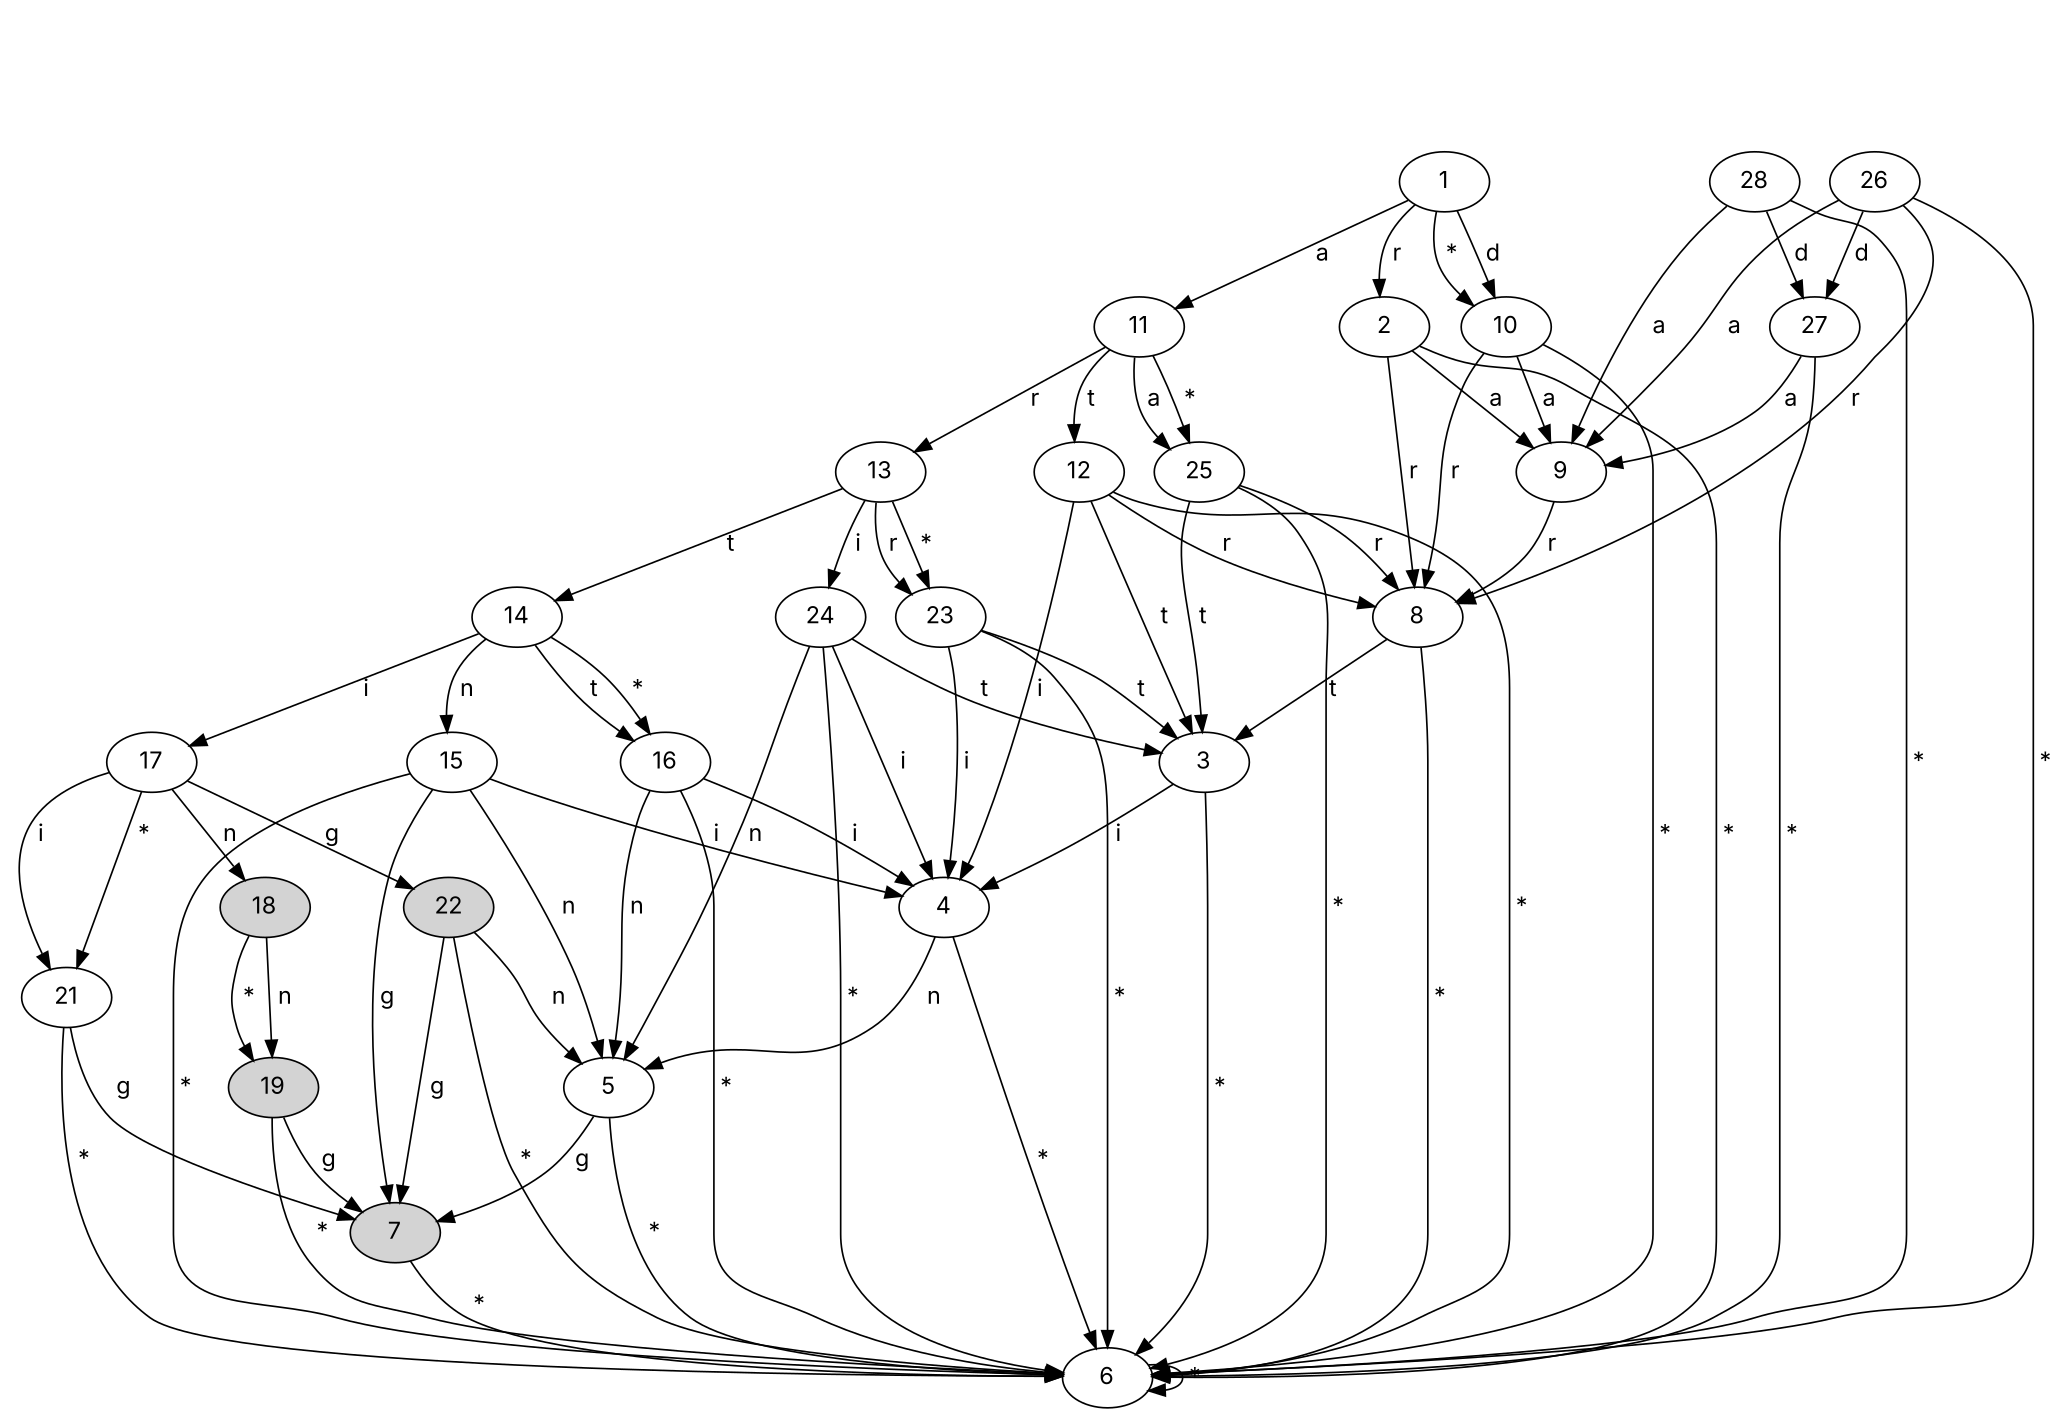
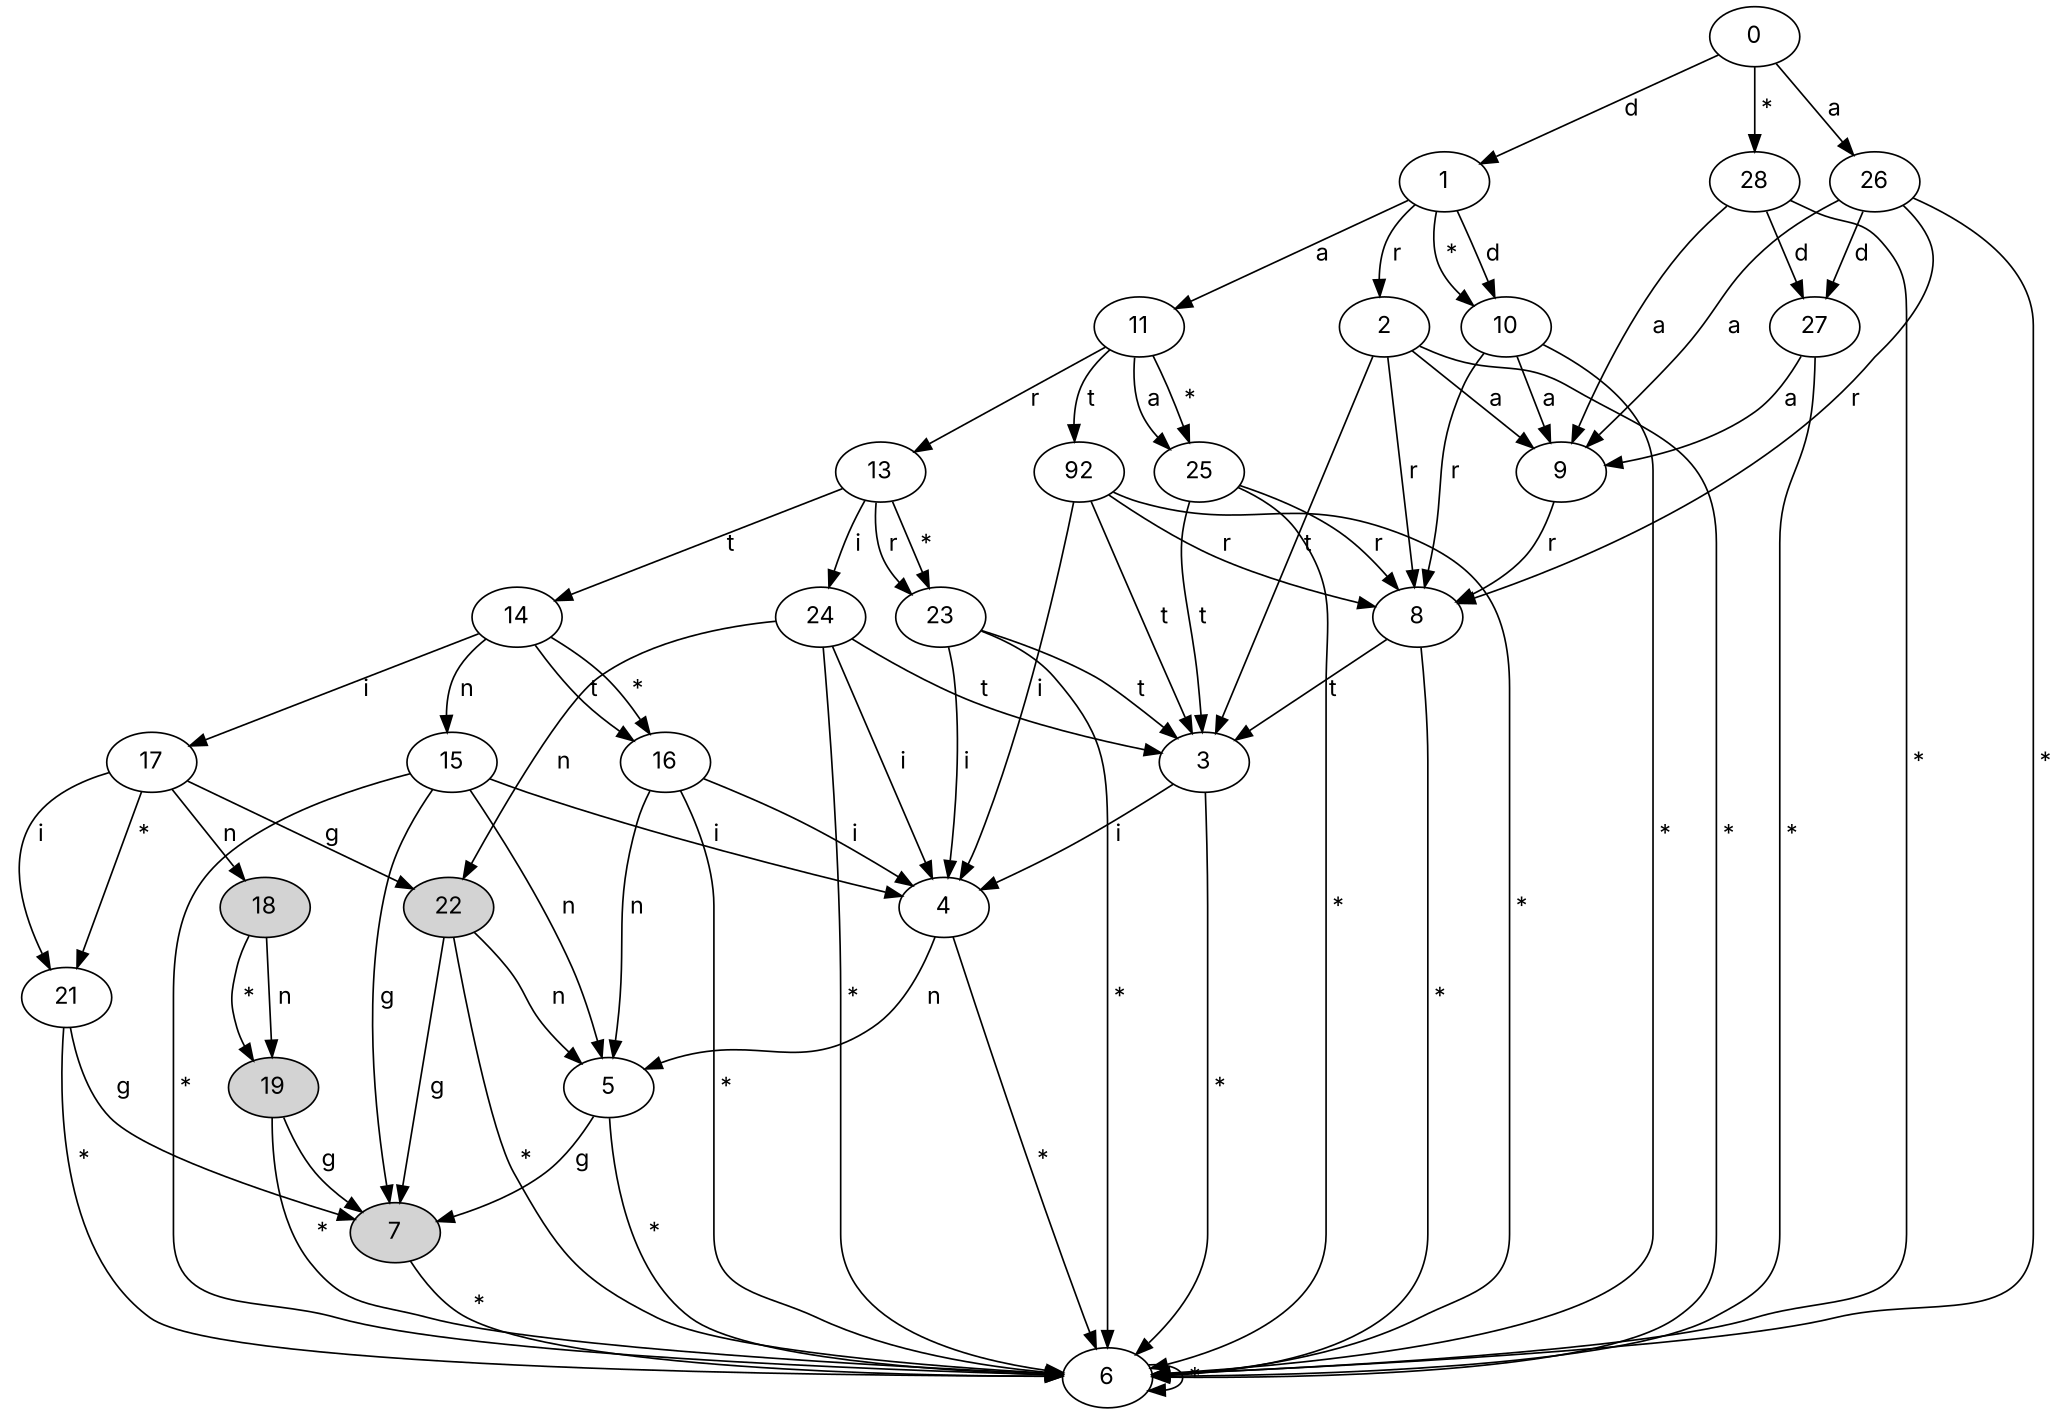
none -> (1755, 37)
(1079, 472) -> (1079, 472)
none -> (1294, 546)
(735, 840) -> (592, 683)
